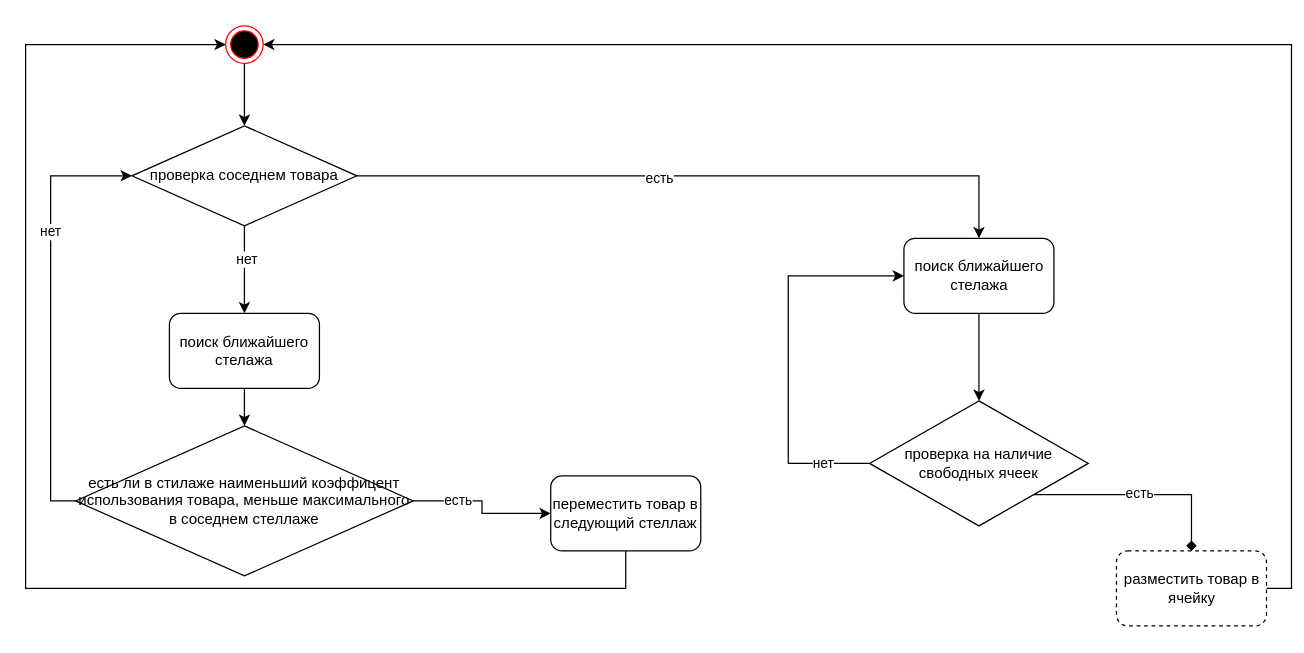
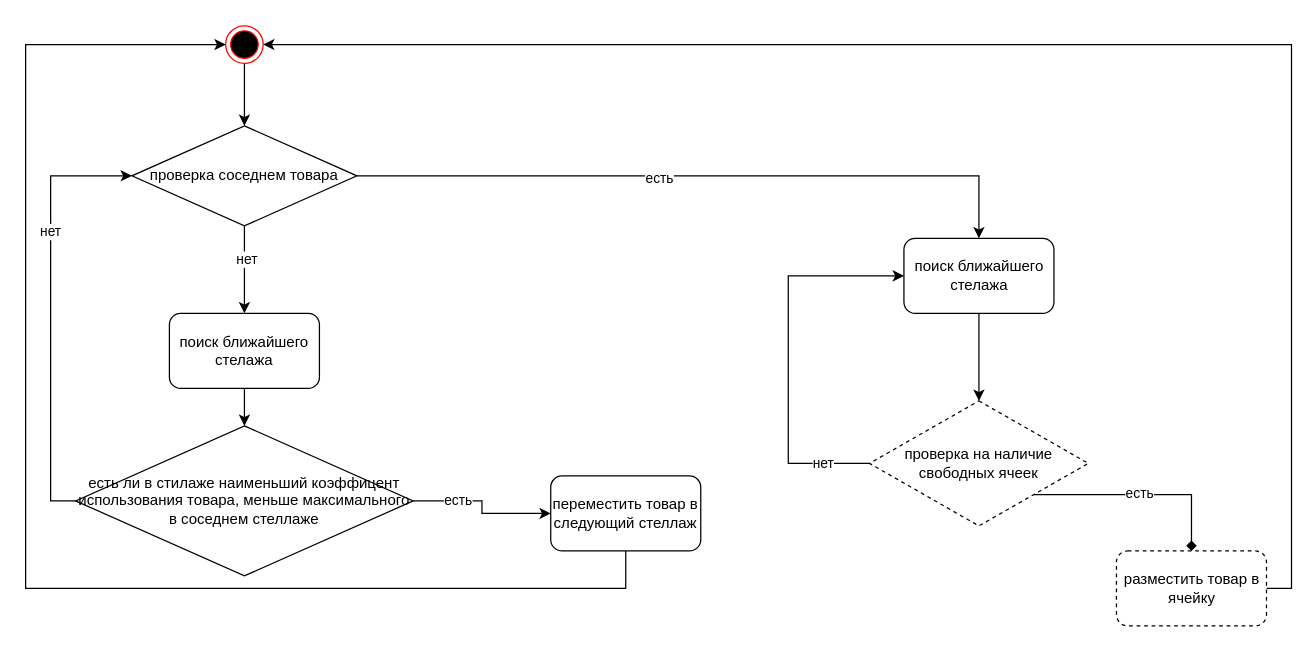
(979, 463) -> (979, 463)
